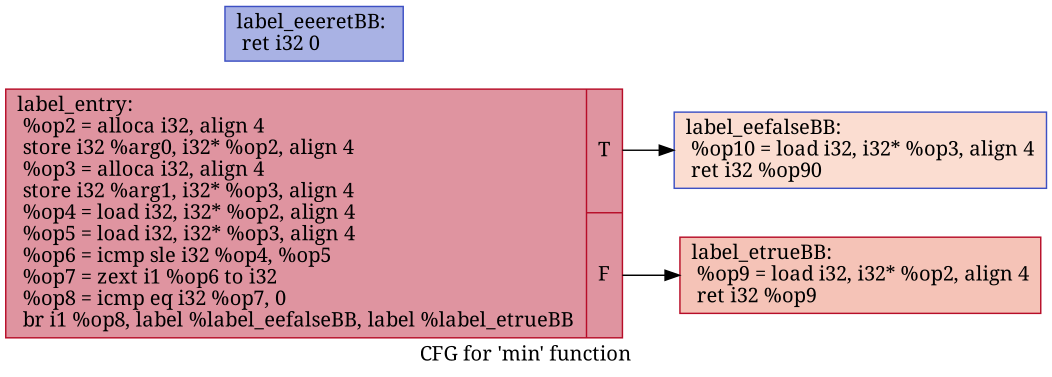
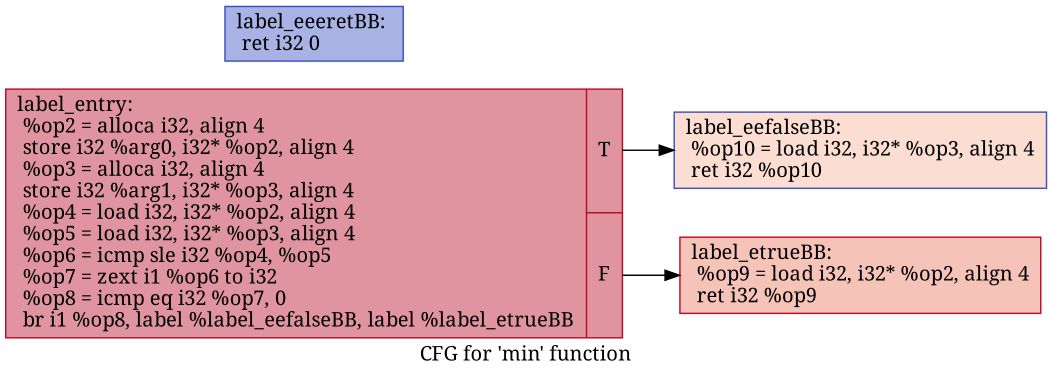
(754, 171) -> (754, 171)
